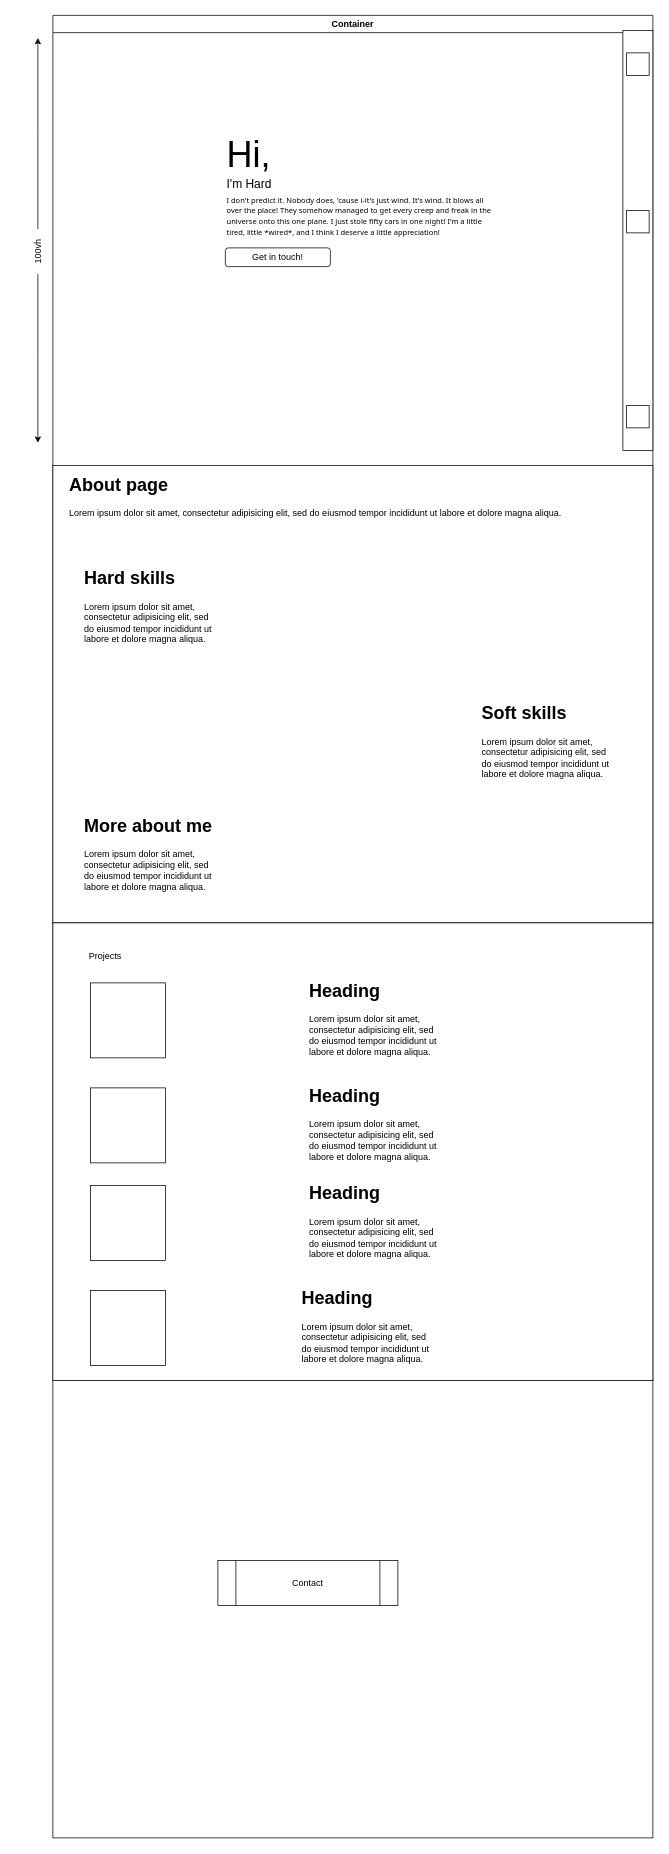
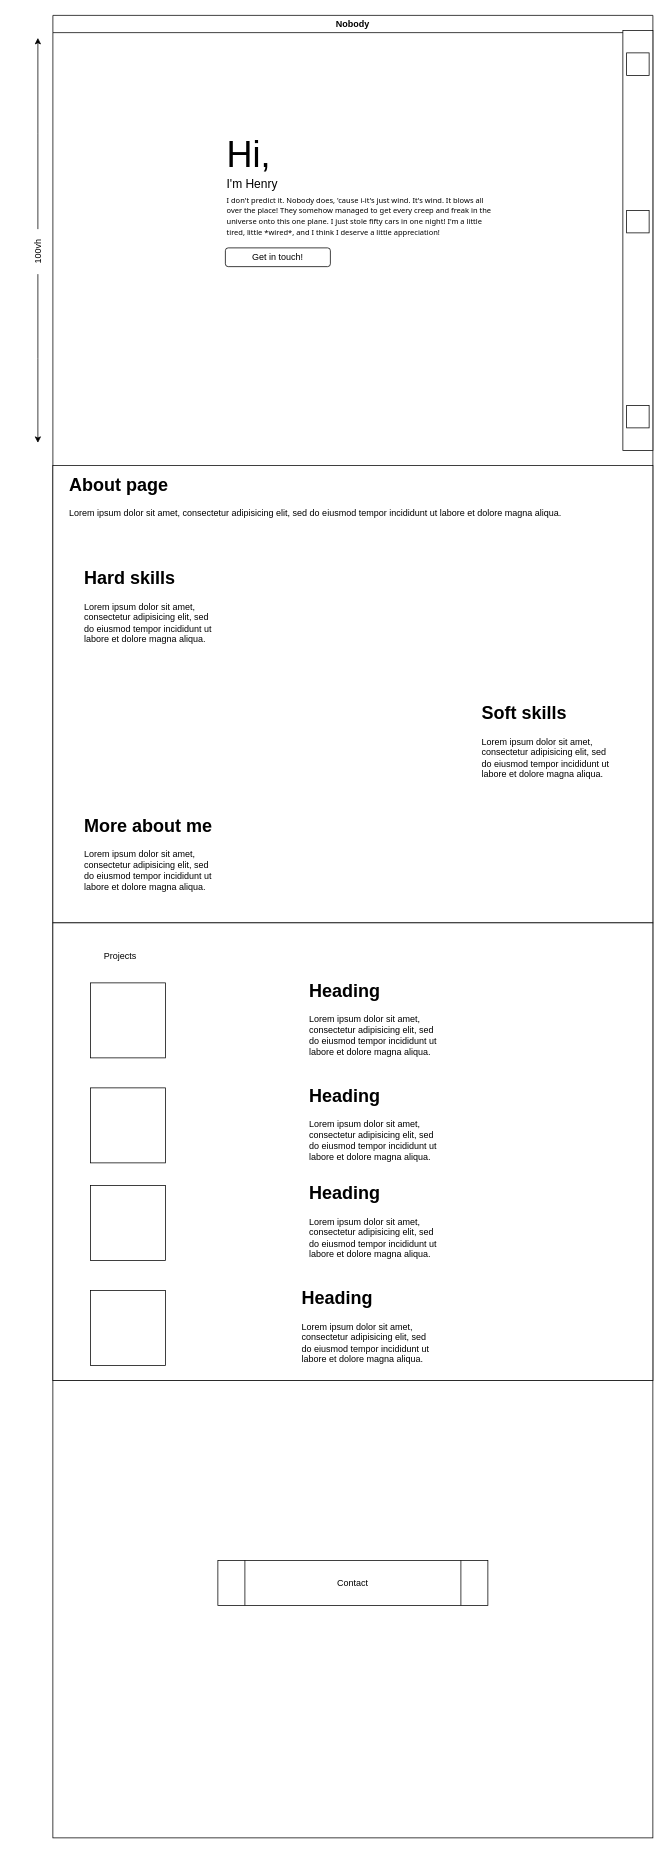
(353, 24) -> (353, 24)
(245, 162) -> (247, 162)
(105, 957) -> (120, 957)
(308, 1583) -> (353, 1583)
